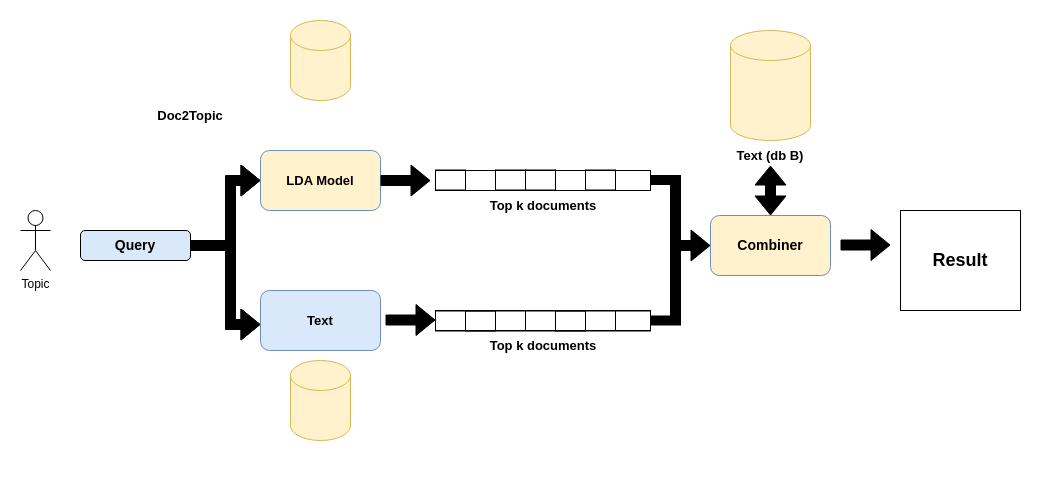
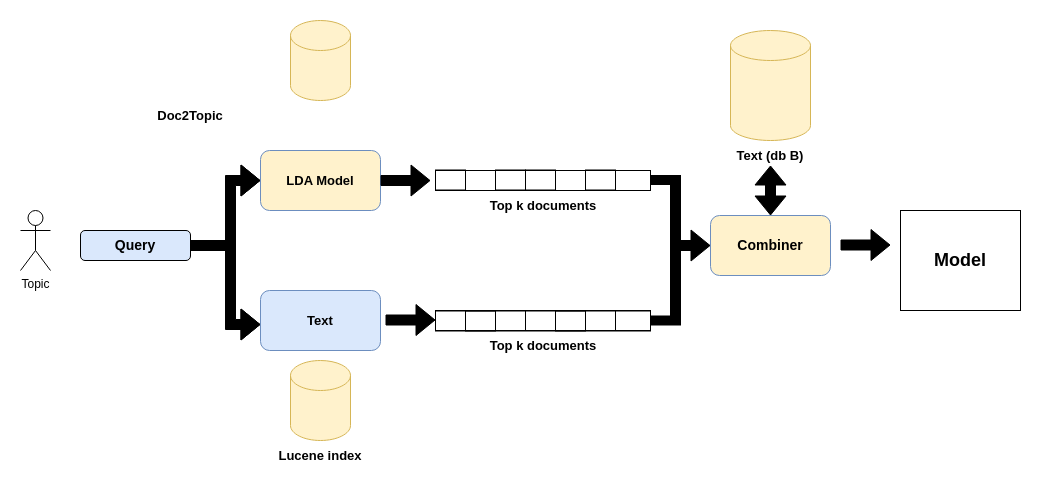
(961, 261) -> (961, 261)
none -> (321, 456)
